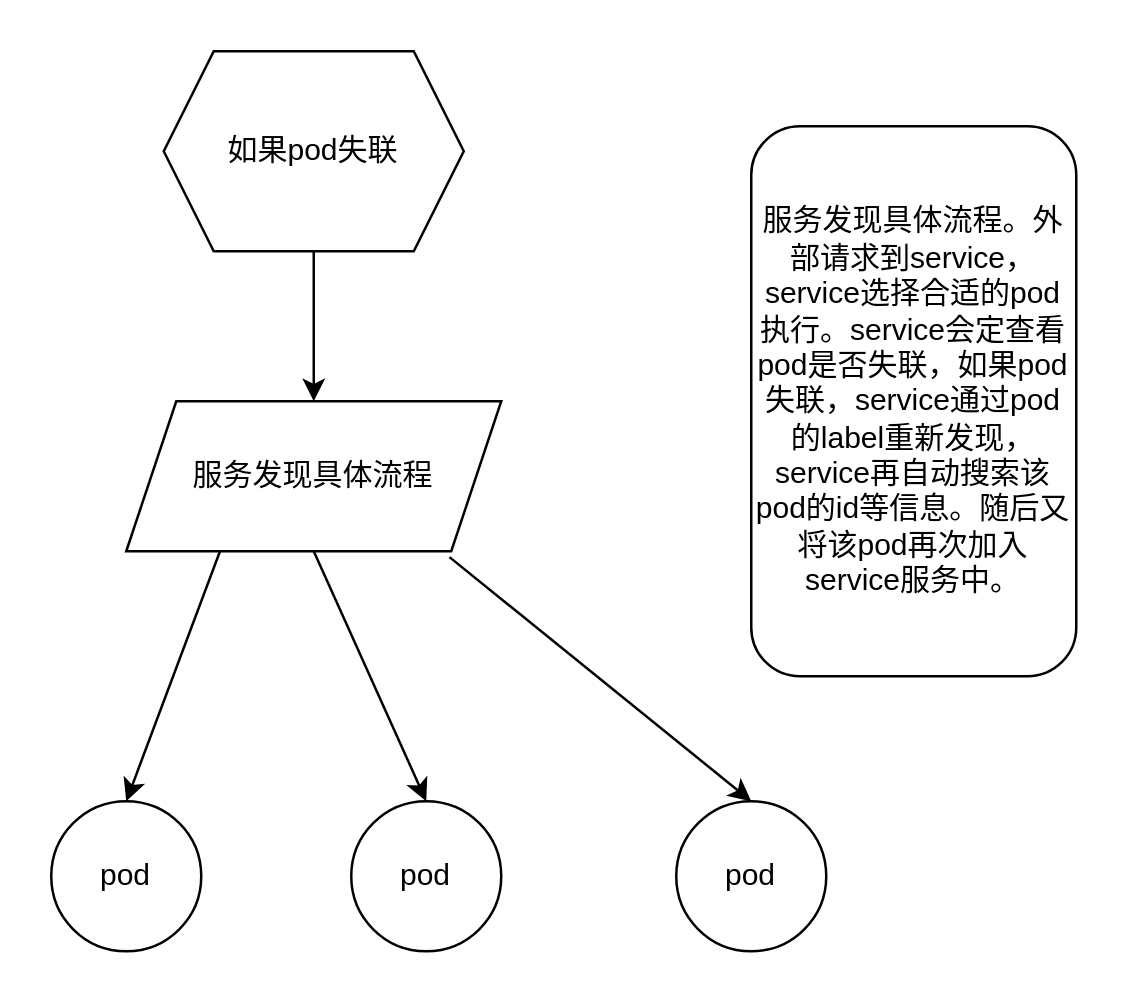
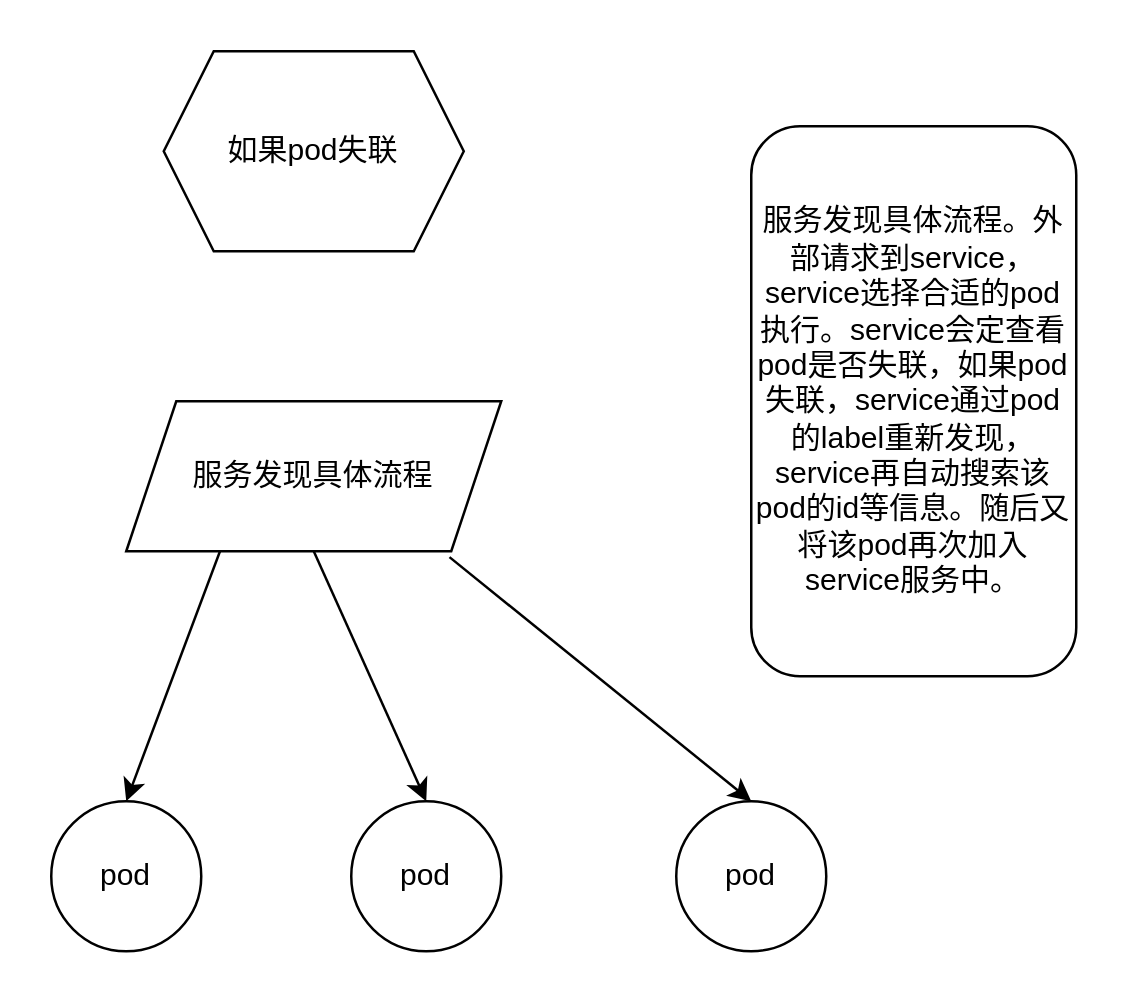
(314, 318) -> none
